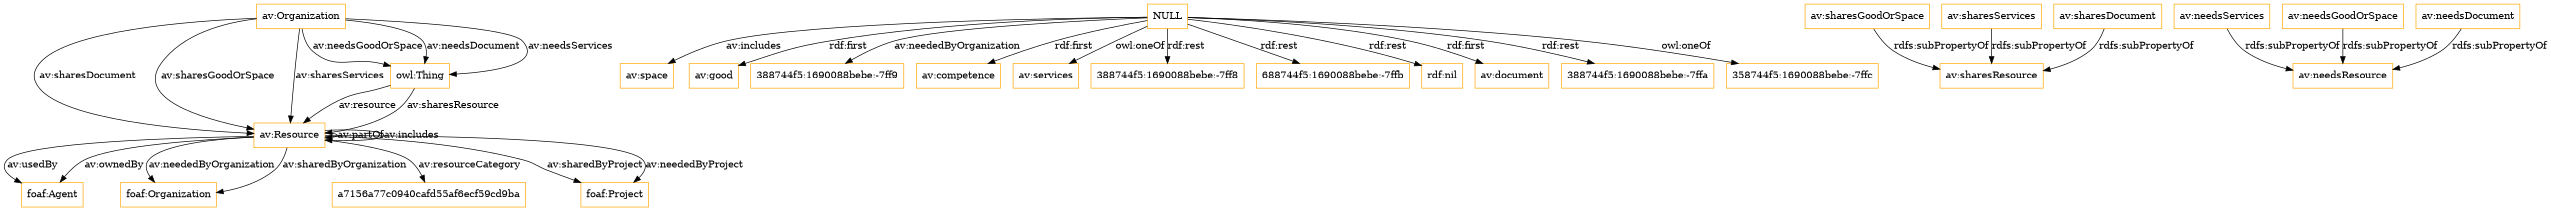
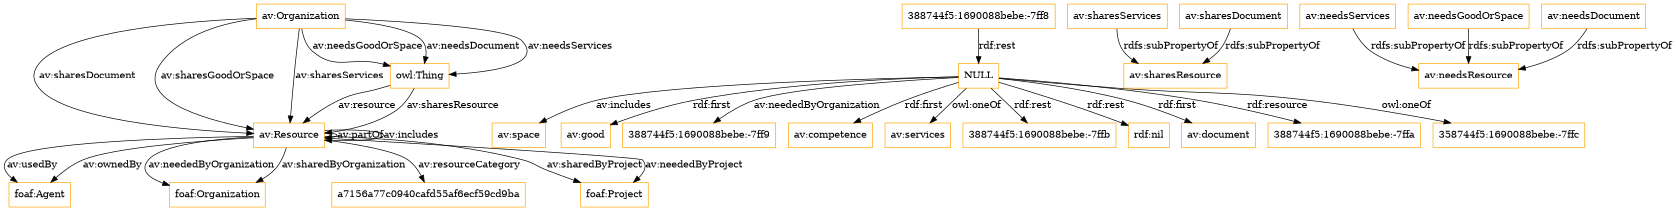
(1867, 16) -> none
(1168, 43) -> (979, 43)
(1561, 46) -> (1277, 106)
(1333, 76) -> (1039, 135)
